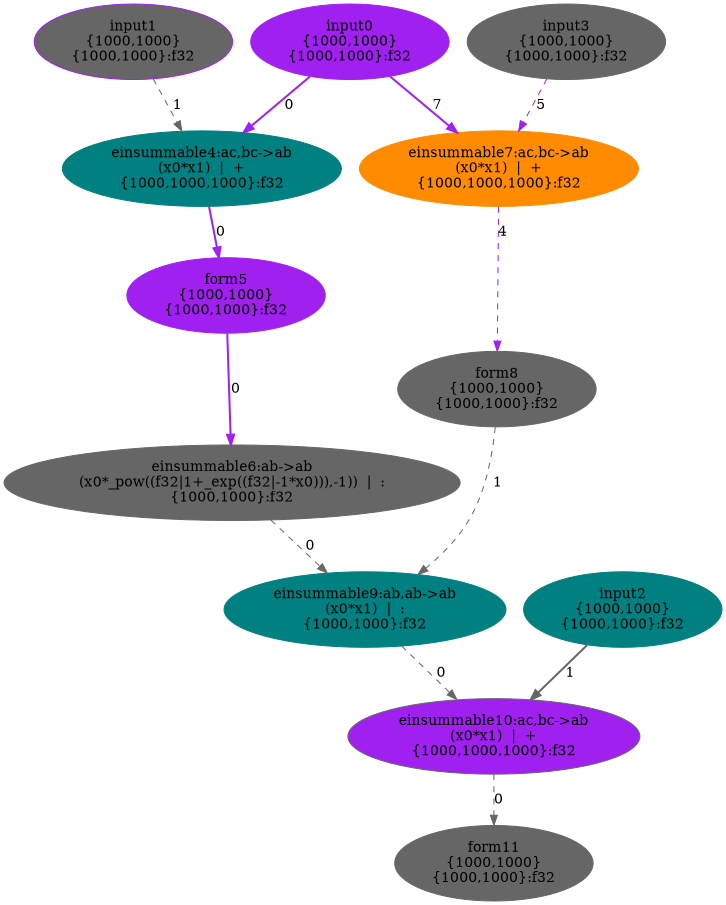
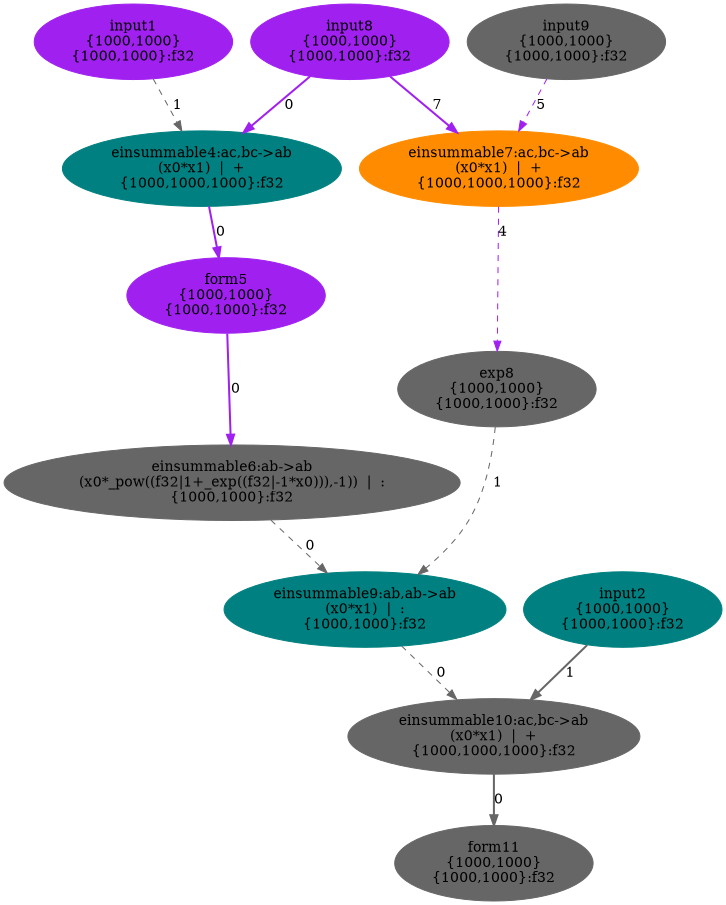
(133, 42) -> (133, 42)
(350, 42) -> (350, 42)
(566, 42) -> (566, 42)
(497, 389) -> (497, 389)
(494, 736) -> (494, 736)
(494, 795) -> (494, 795)
